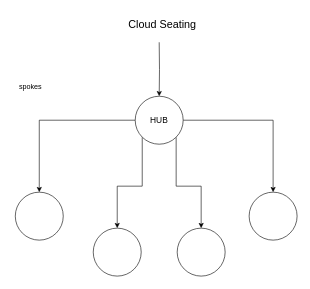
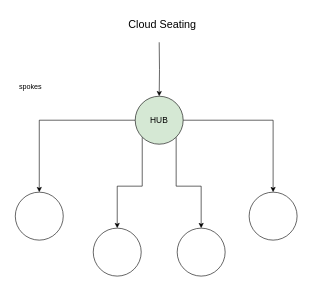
(159, 120) -> (159, 120)
